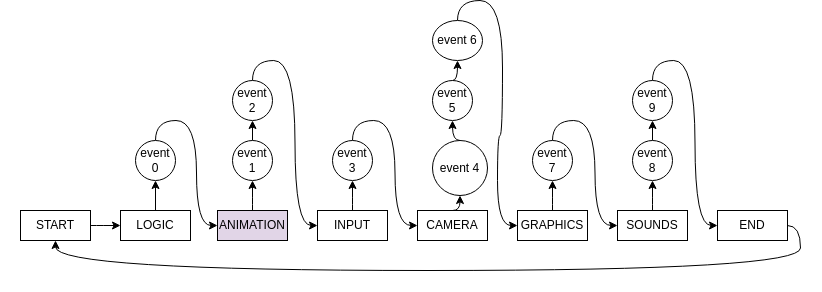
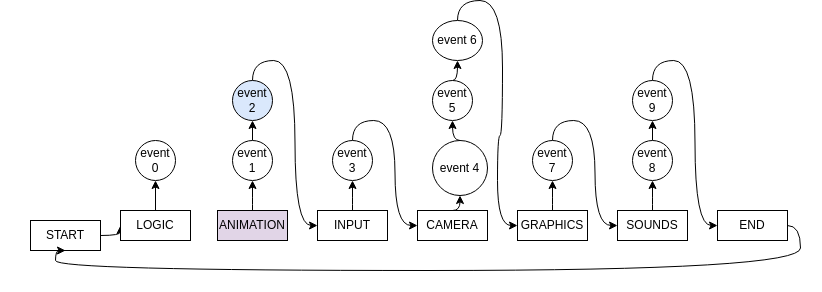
(253, 101) -> (253, 101)
(196, 155) -> none
(56, 226) -> (66, 236)
